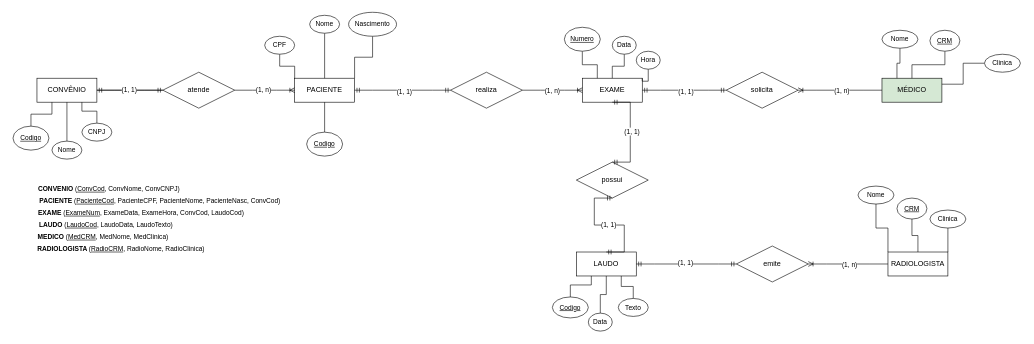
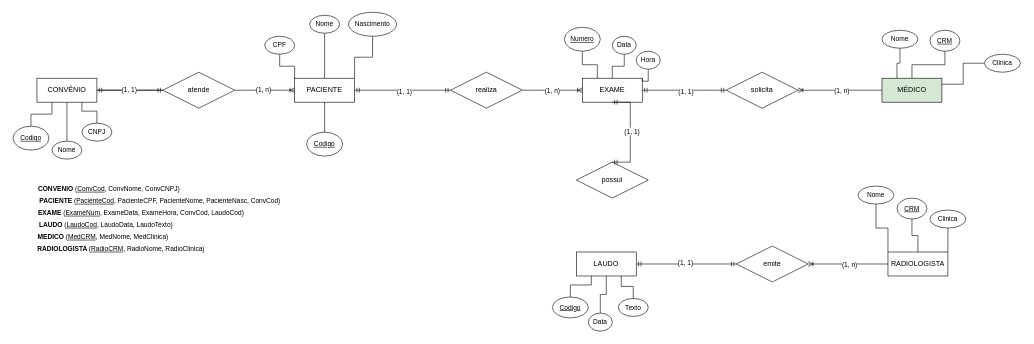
(609, 225) -> none
